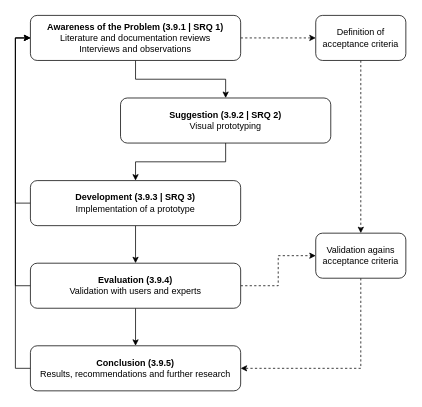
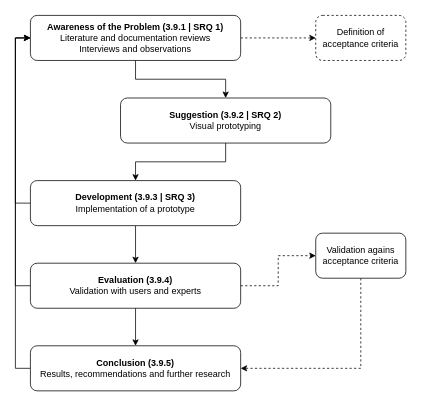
(360, 38) -> (360, 38)
(360, 144) -> none
